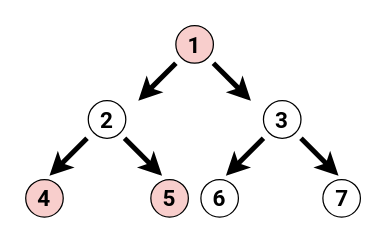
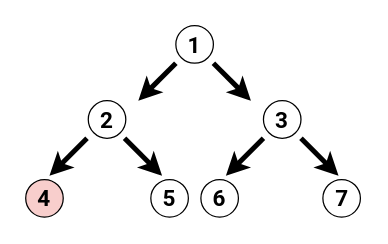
(194, 44) -> (194, 44)
(169, 198) -> (169, 198)
